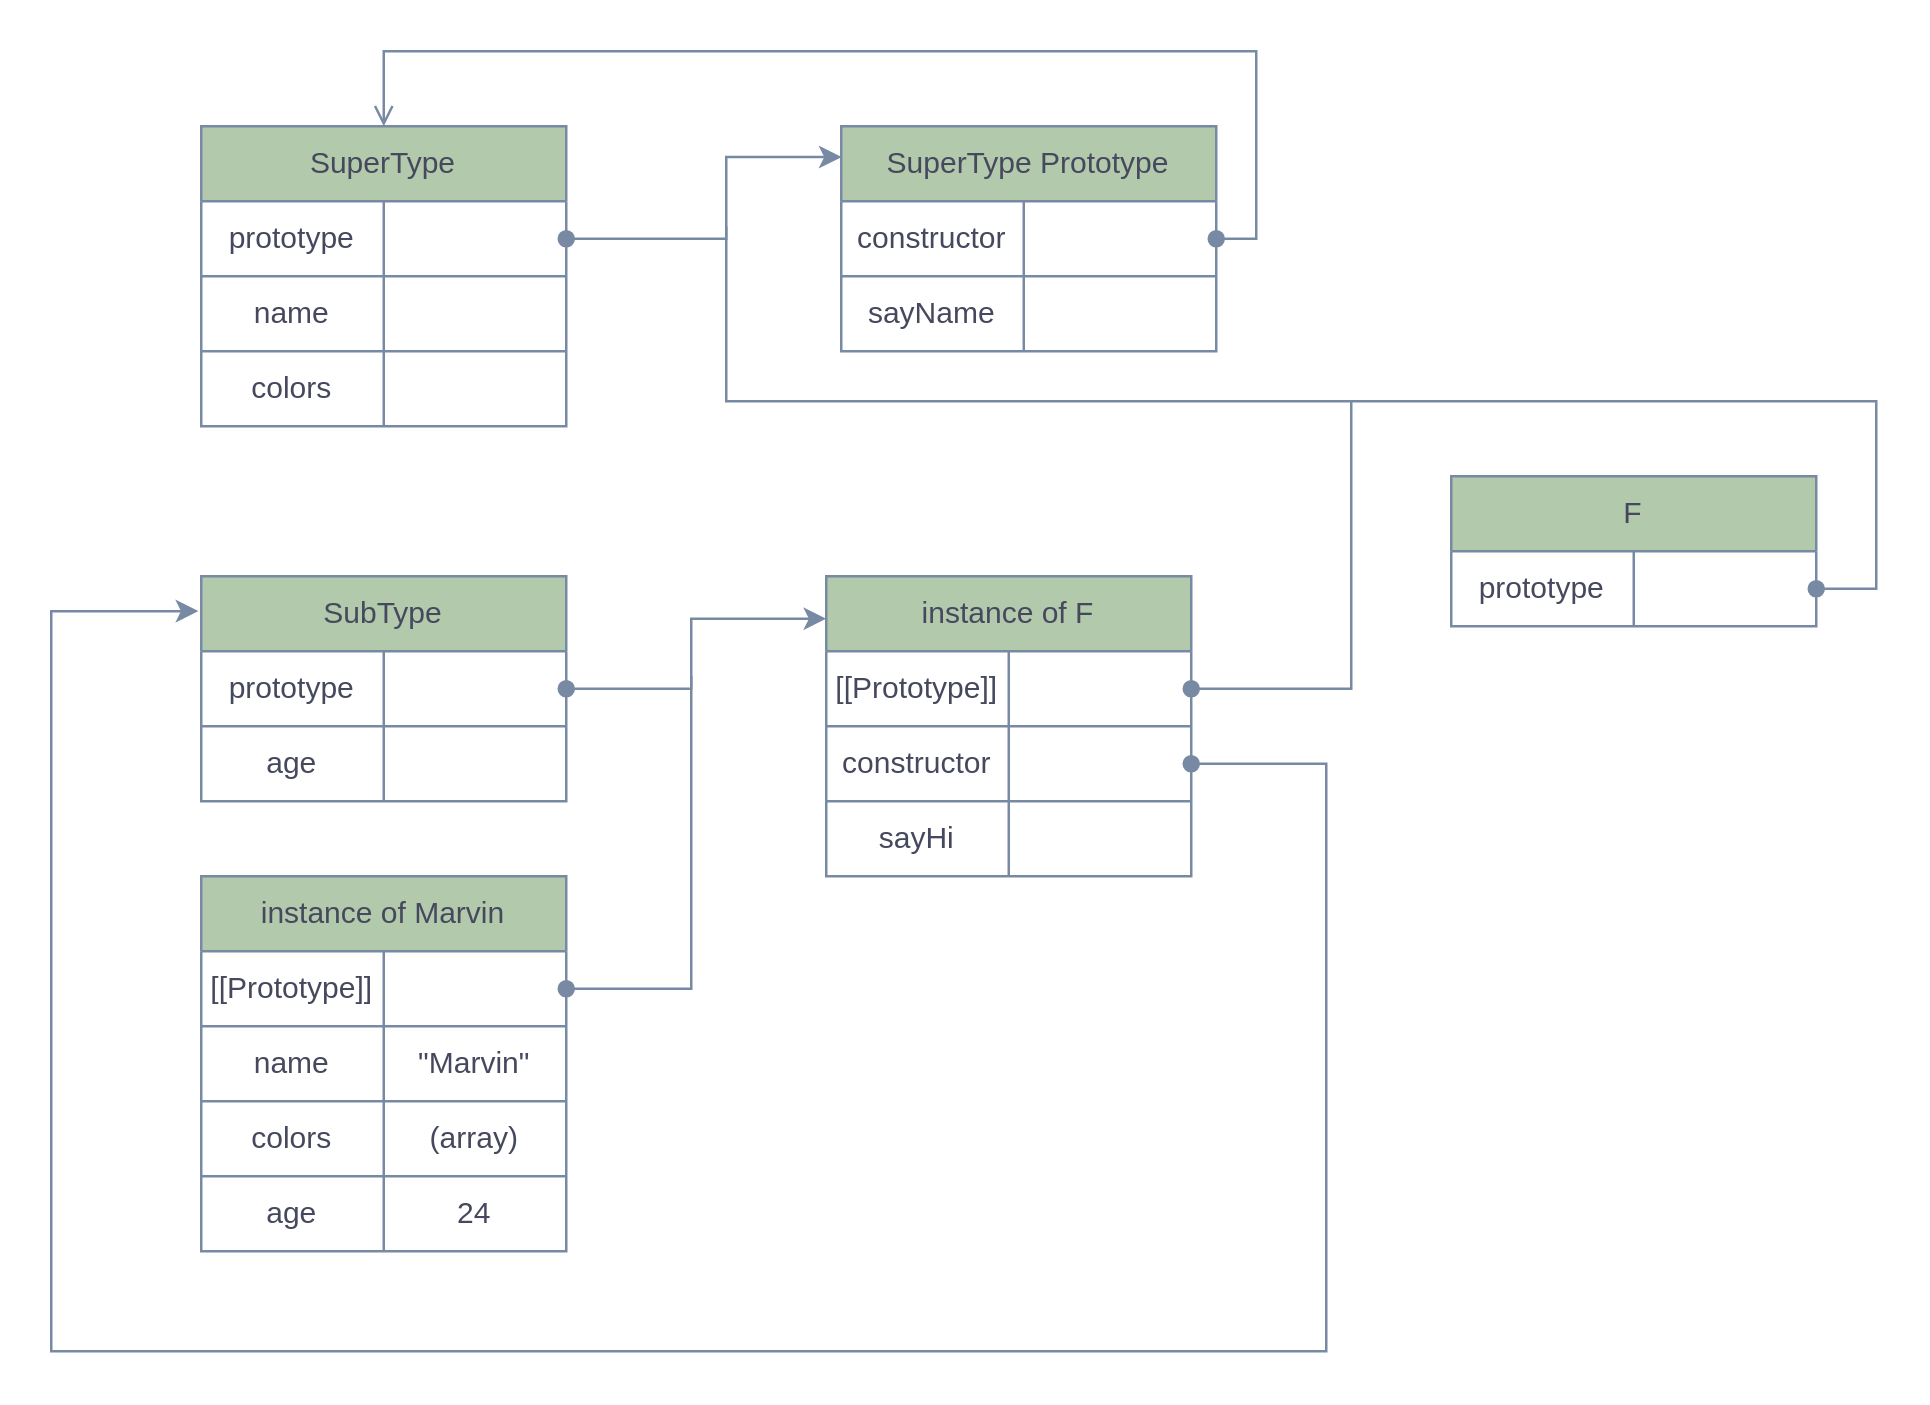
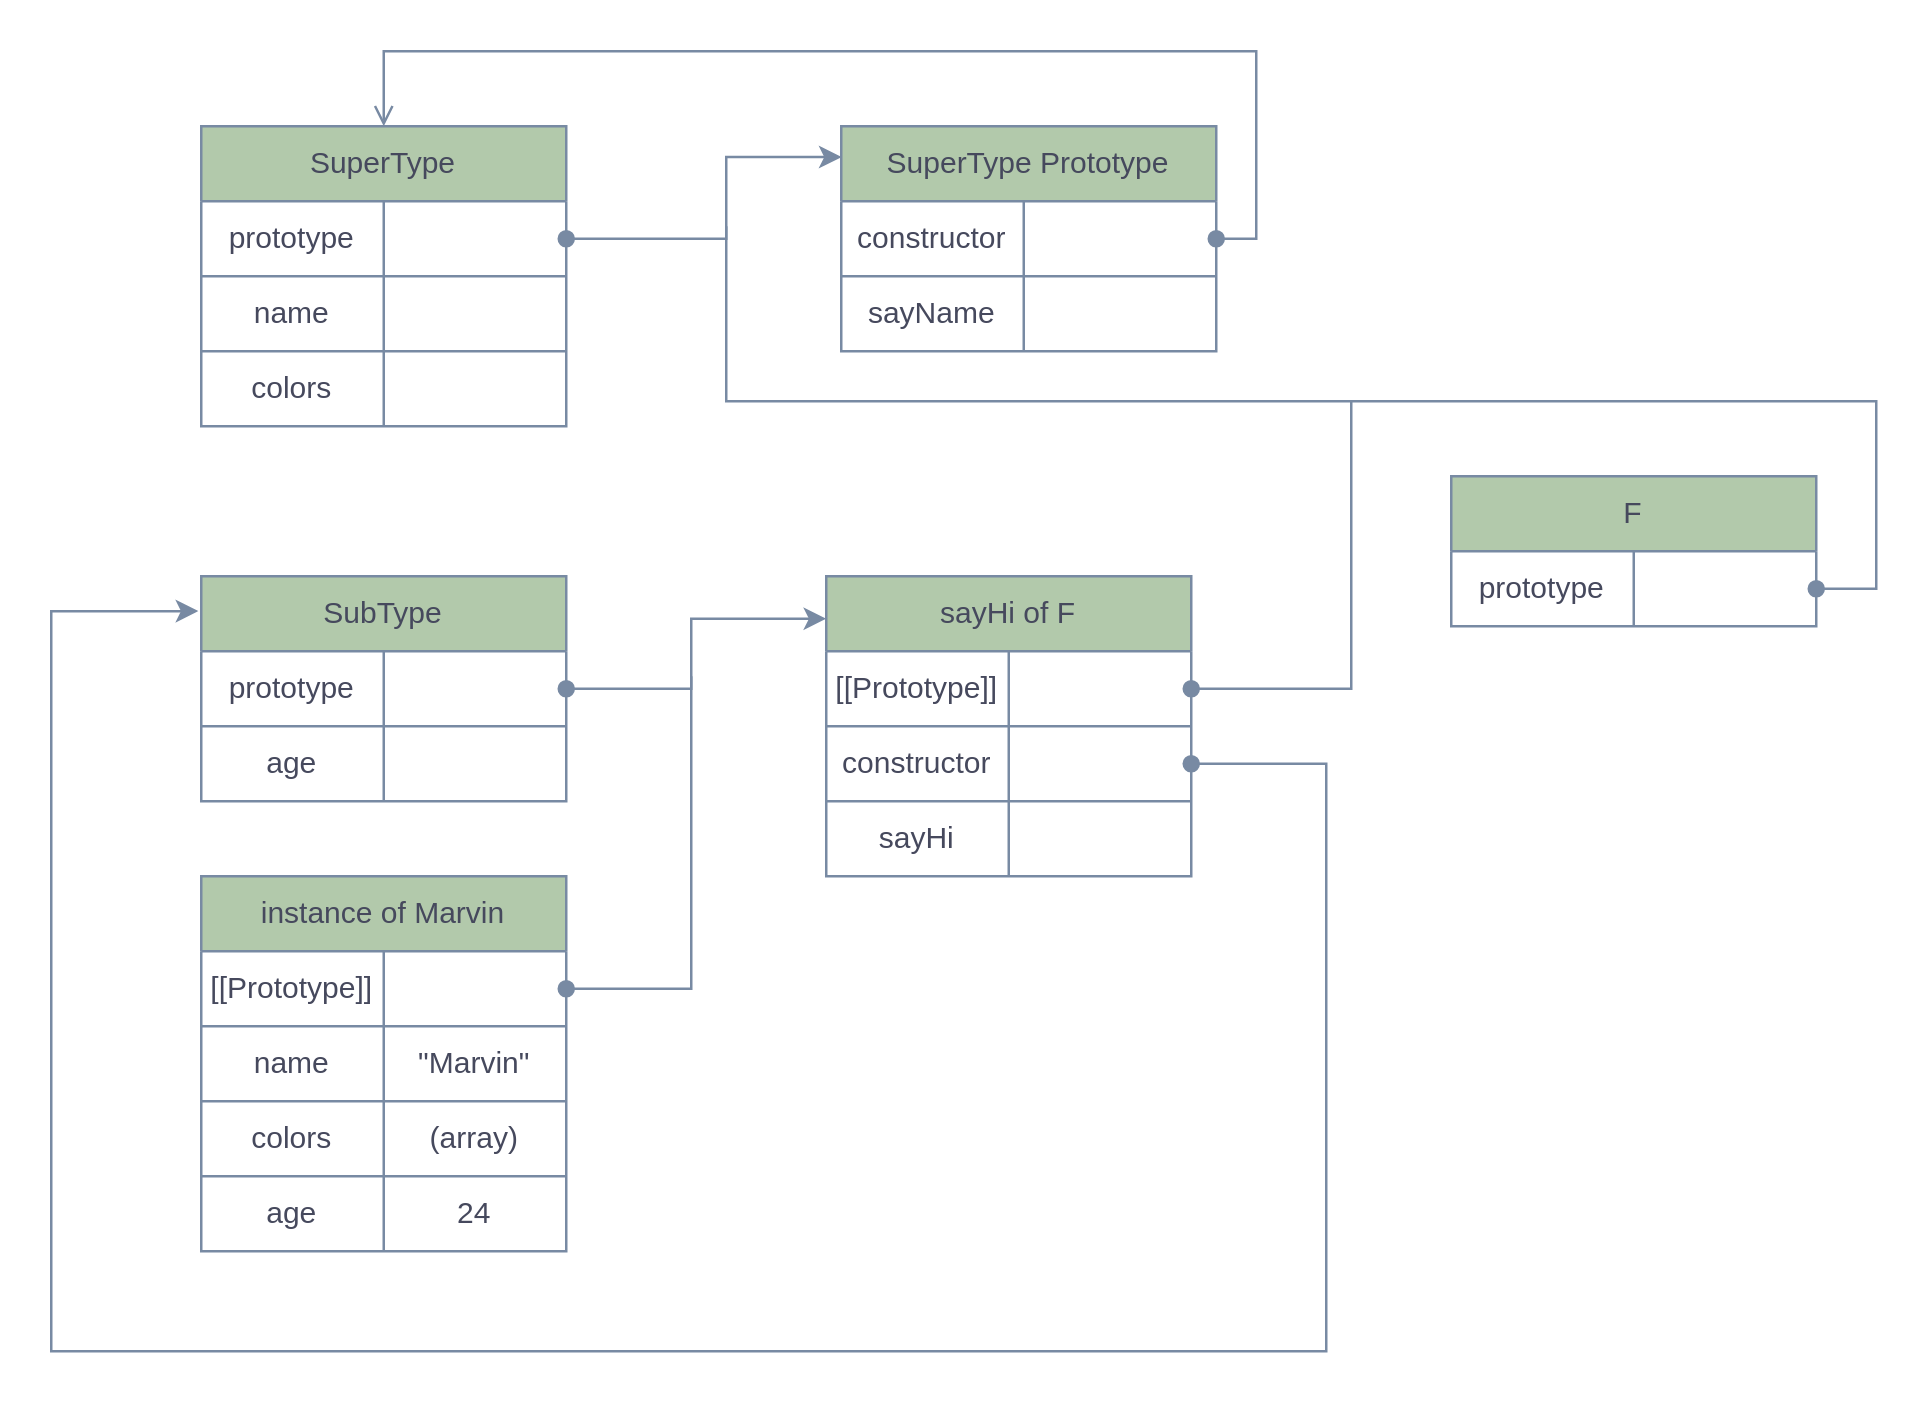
(1009, 614) -> (1009, 614)
